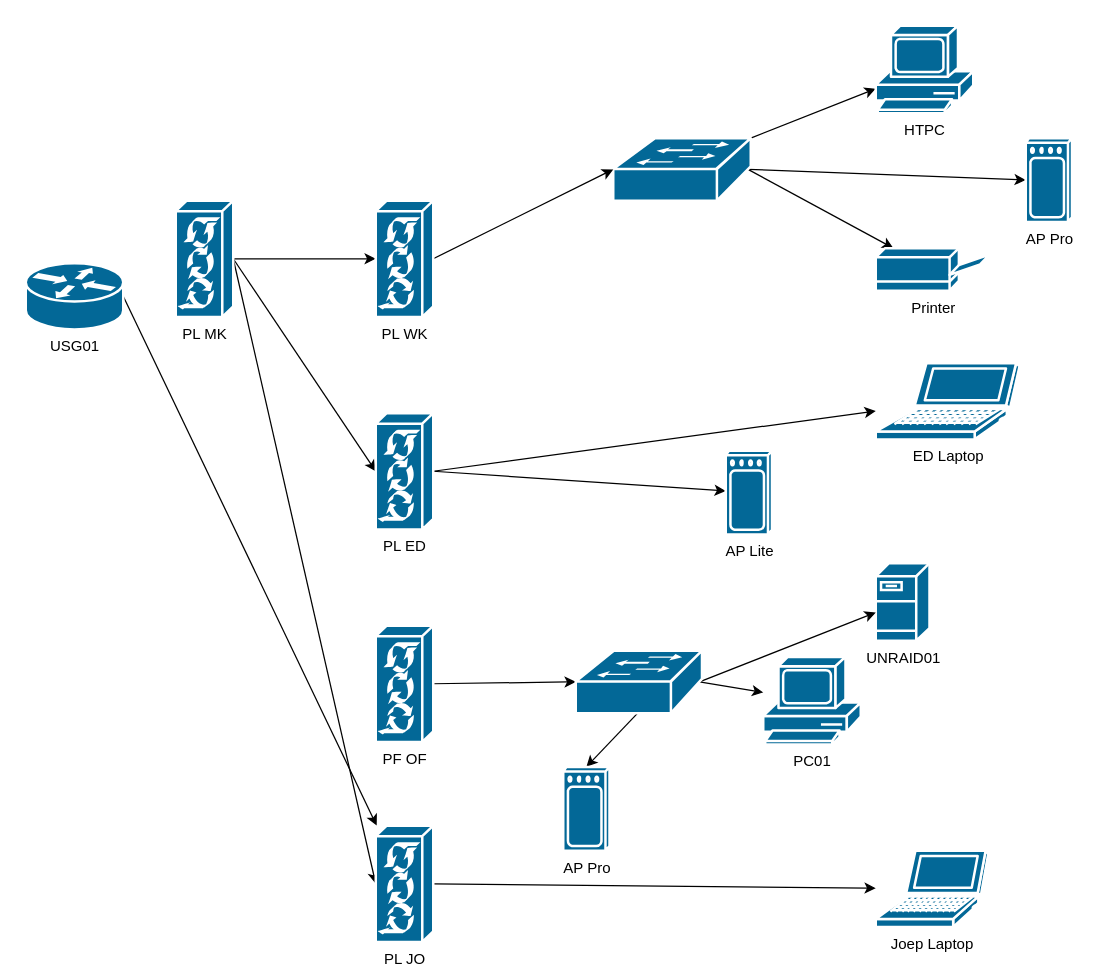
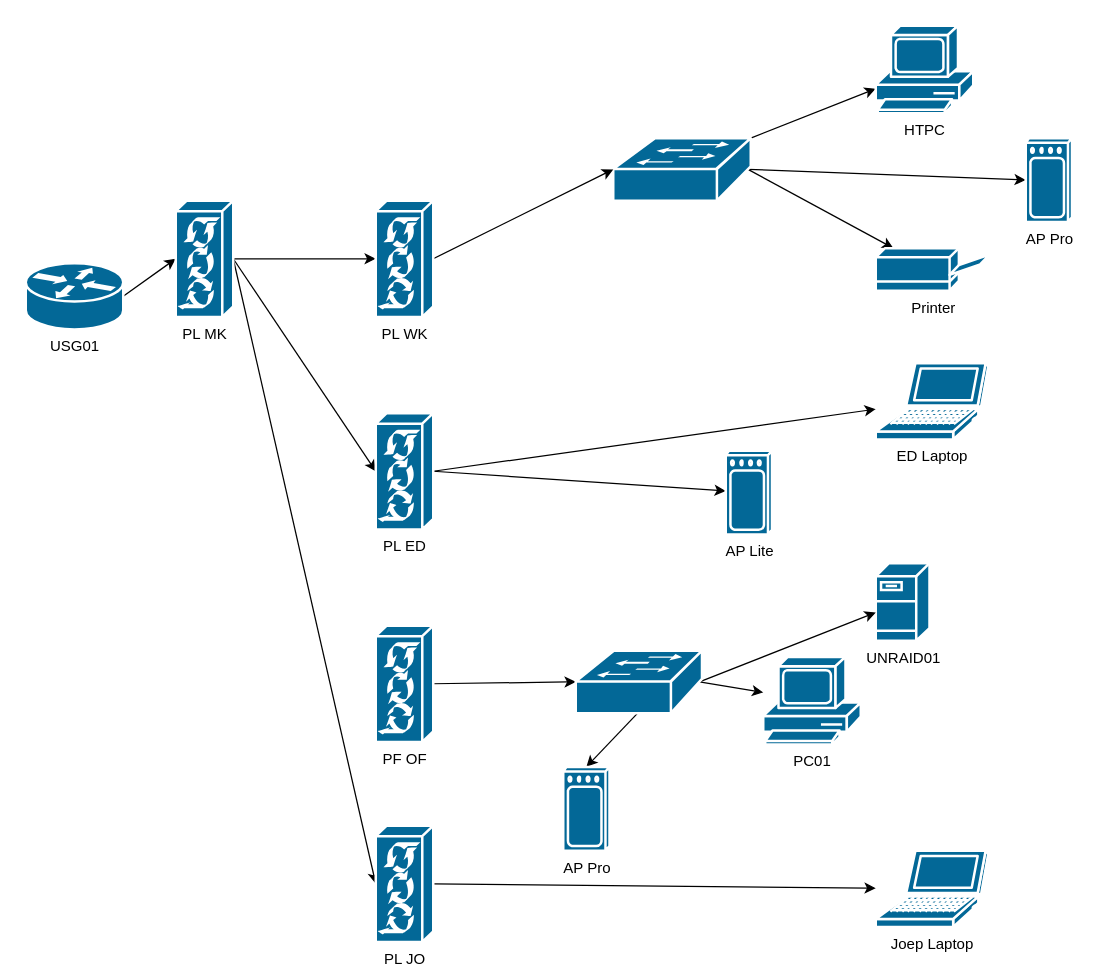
(948, 401) -> (932, 401)
(234, 528) -> (146, 280)
